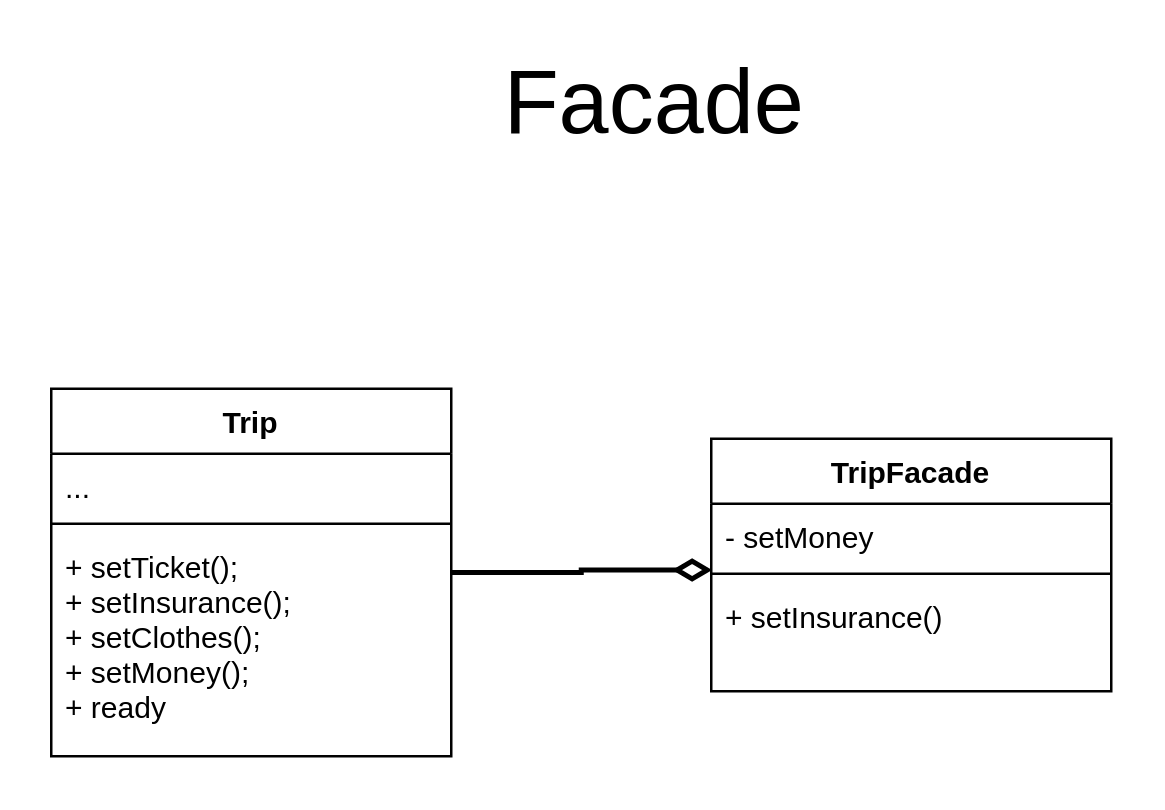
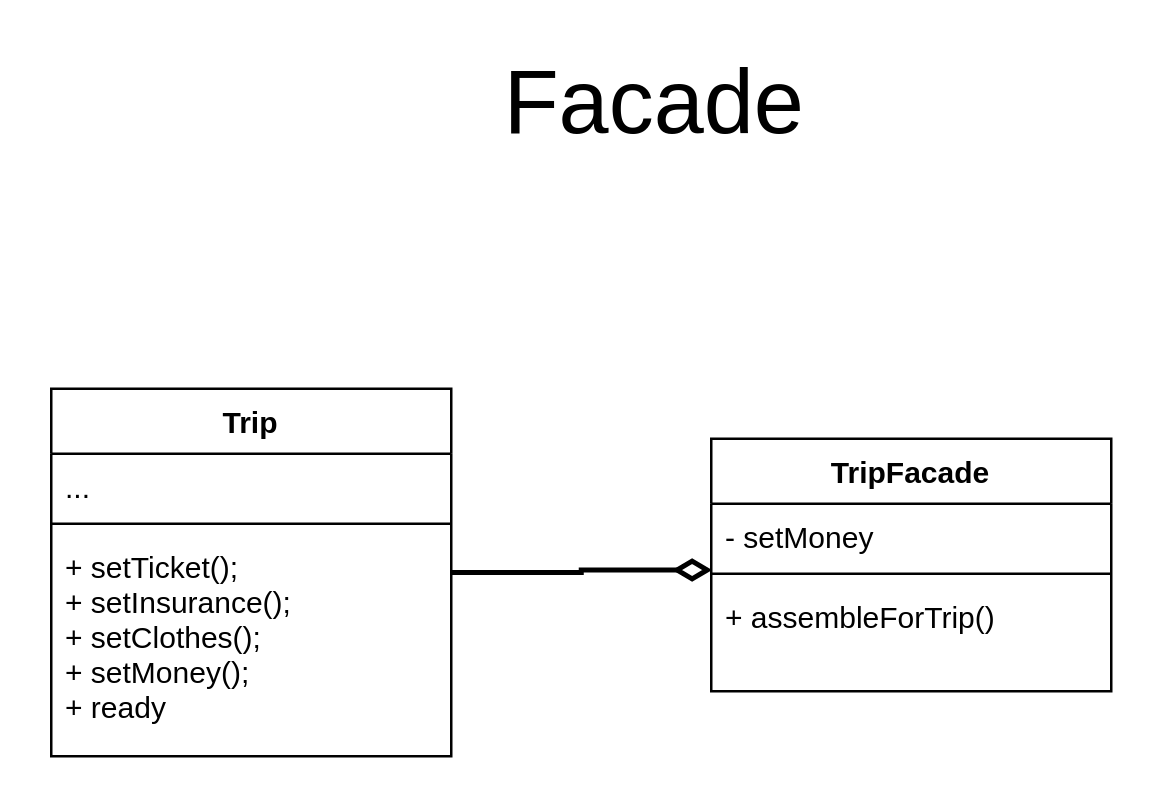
(856, 618) -> (873, 618)
